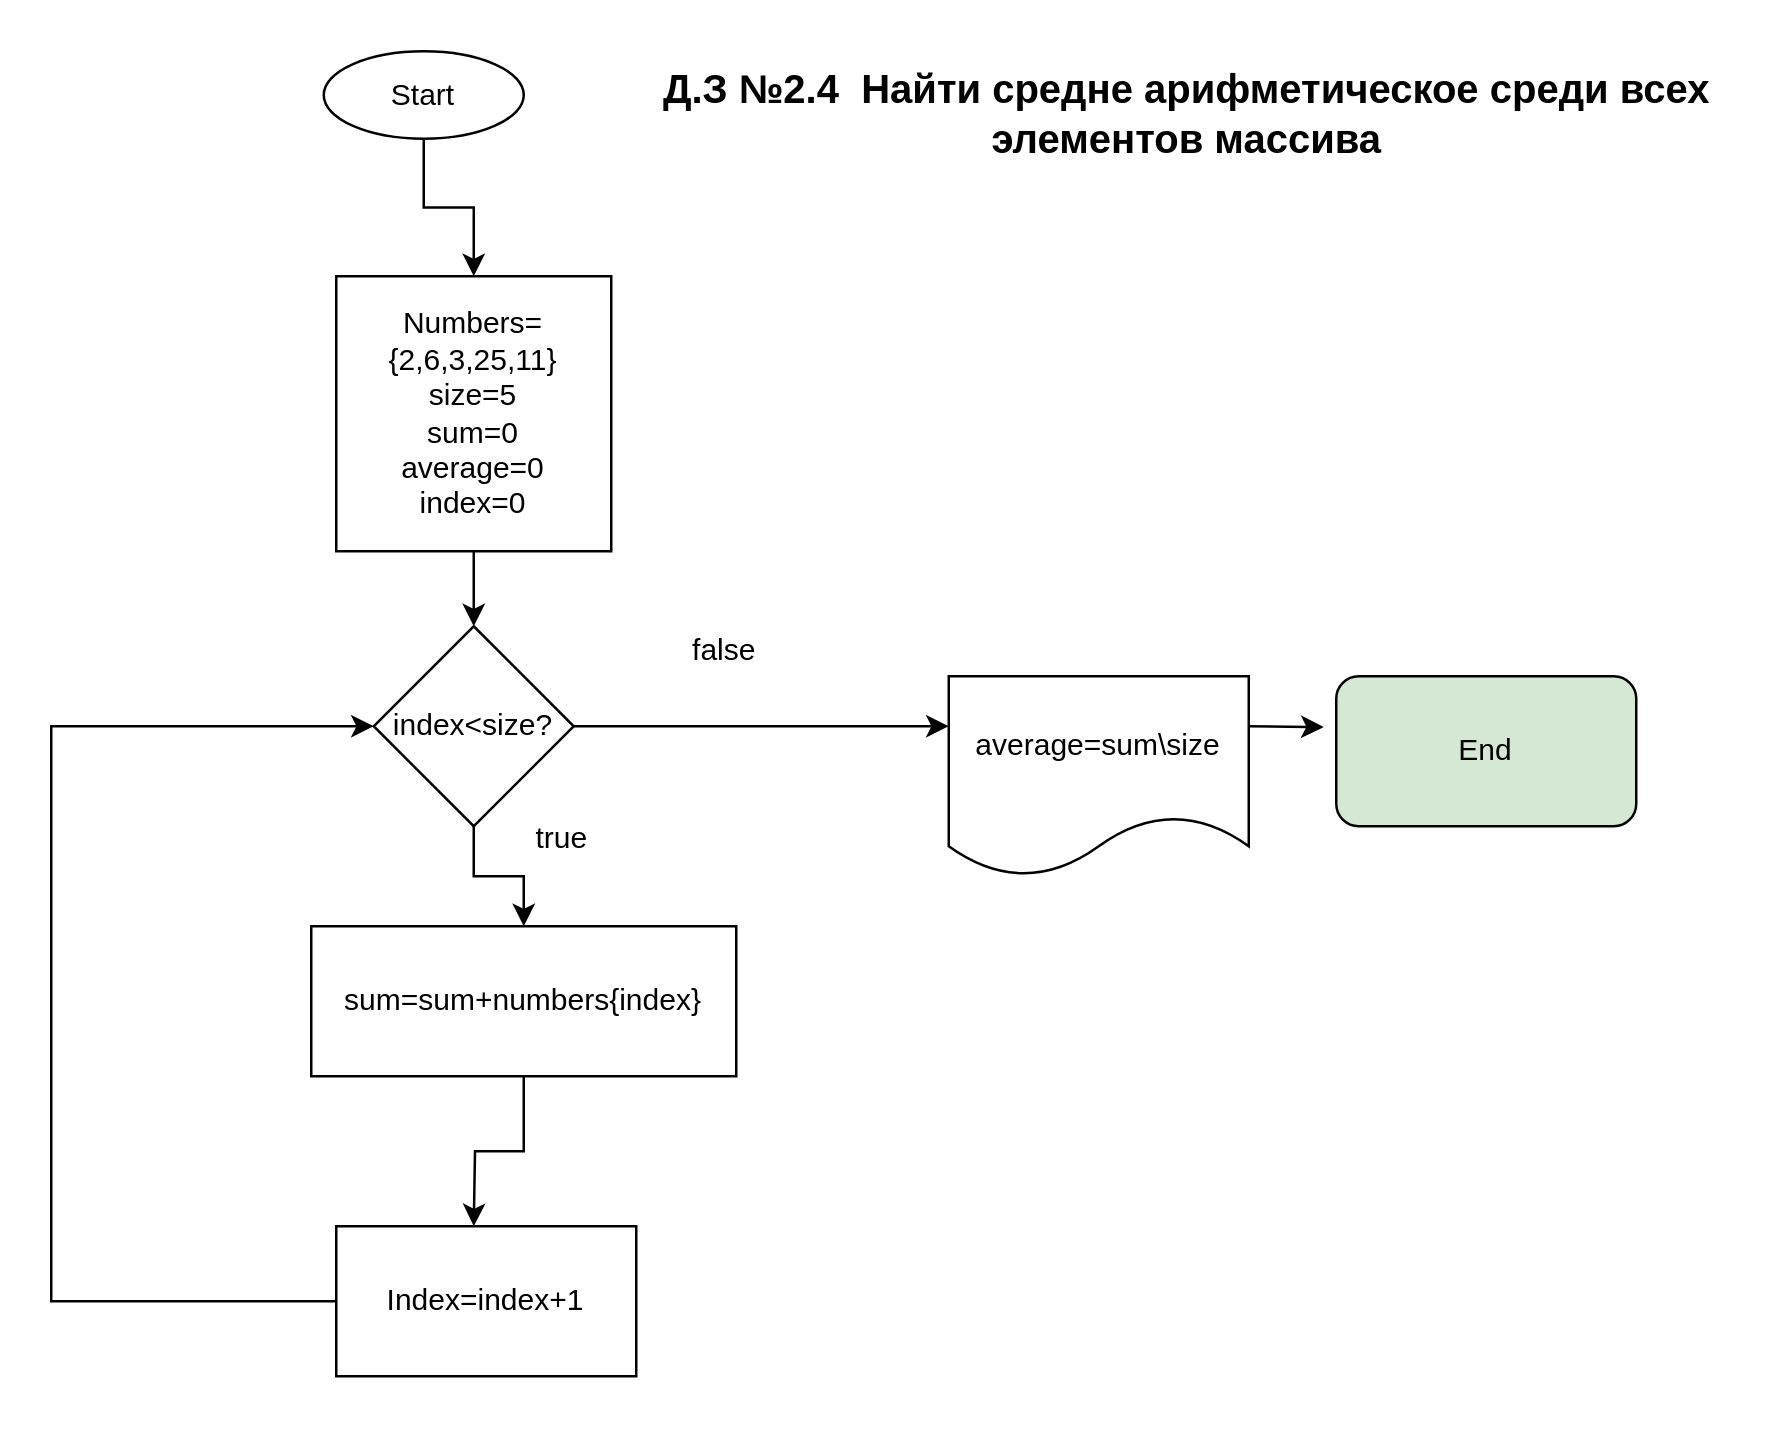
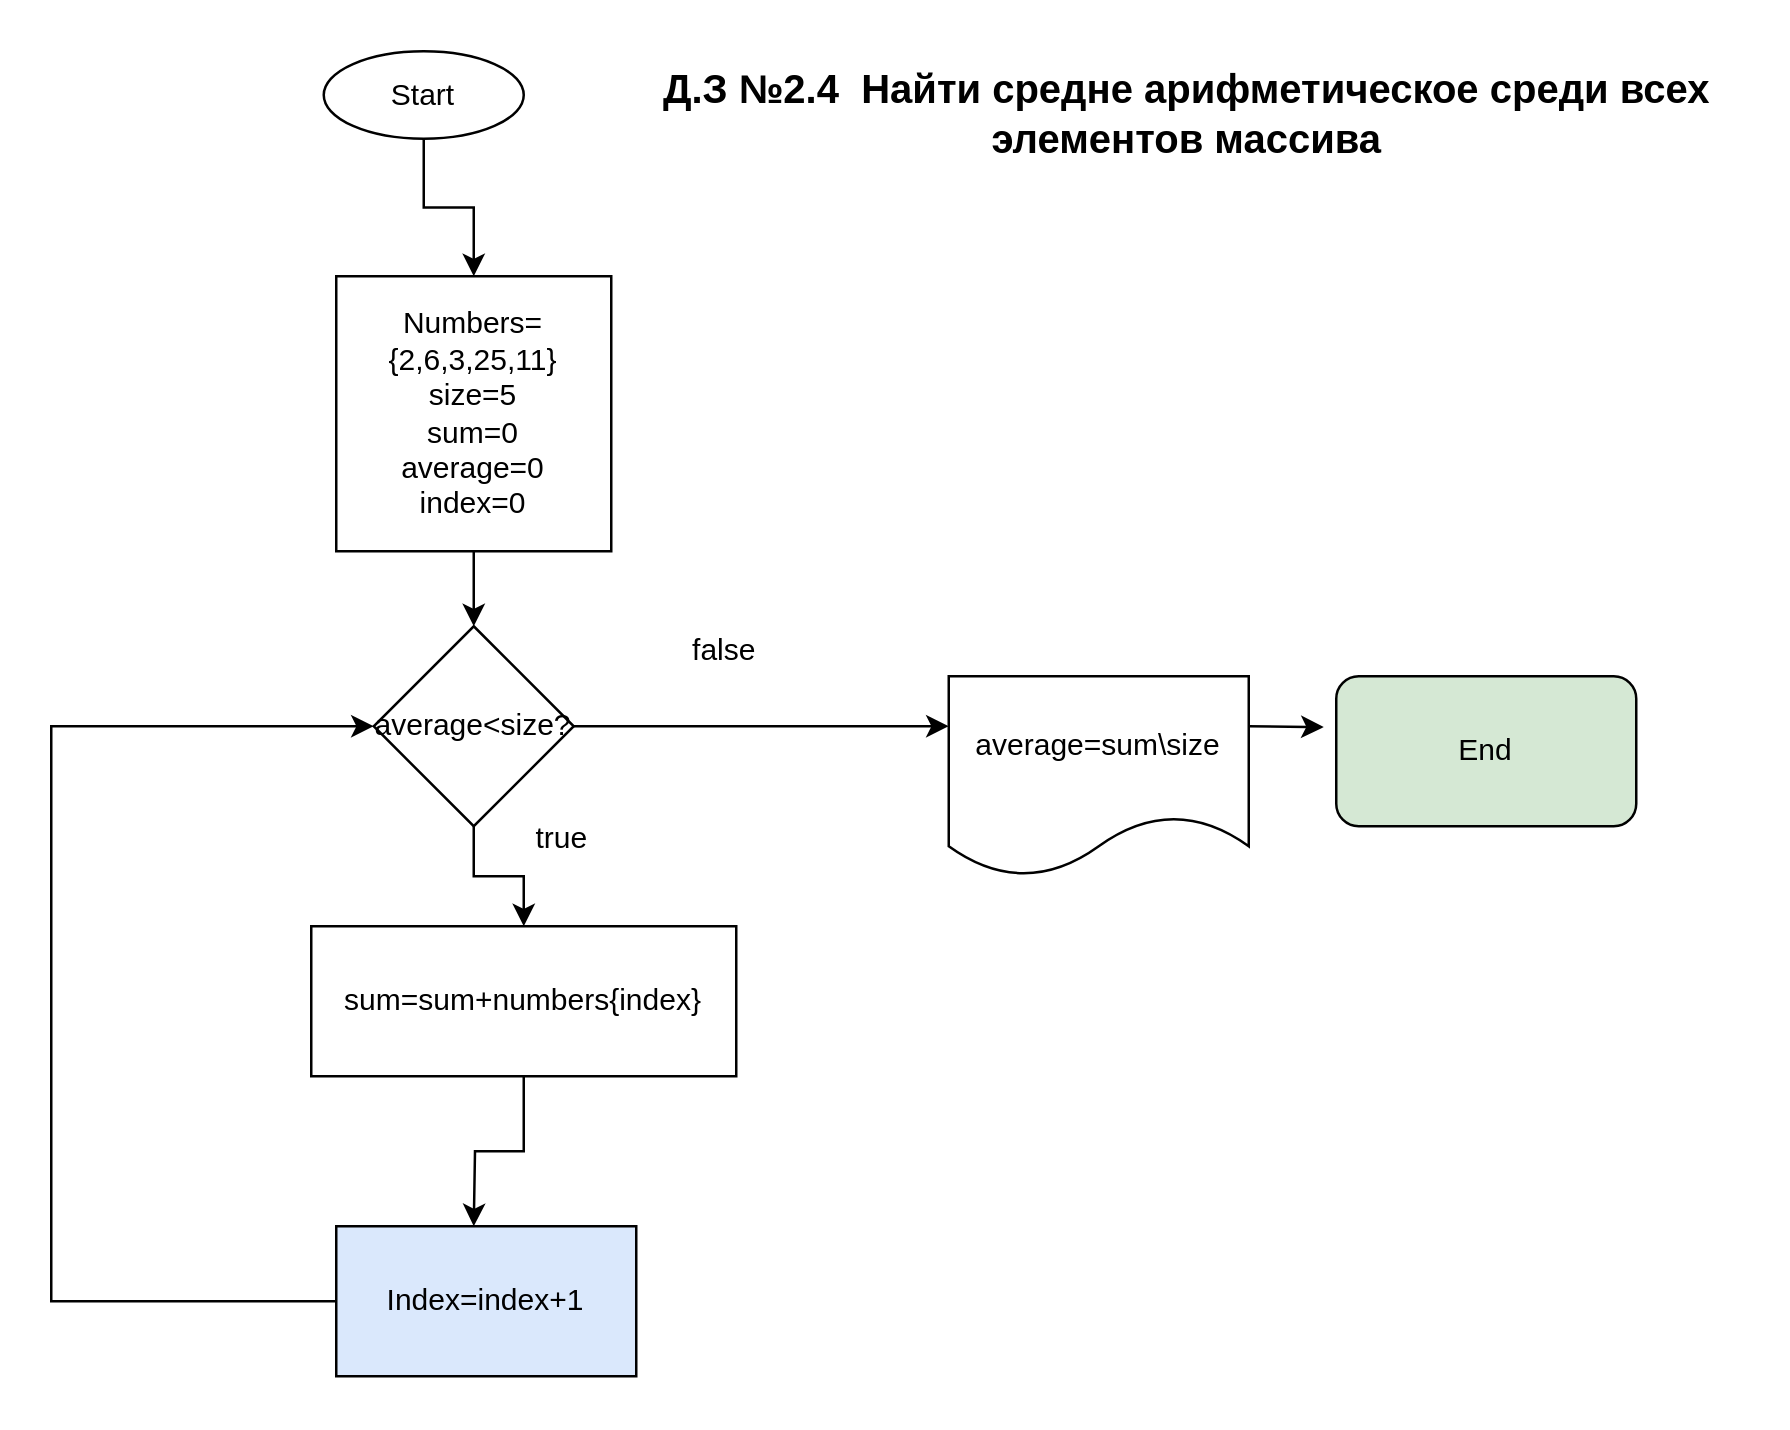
(474, 726) -> (474, 726)
(486, 1301) -> (486, 1301)
